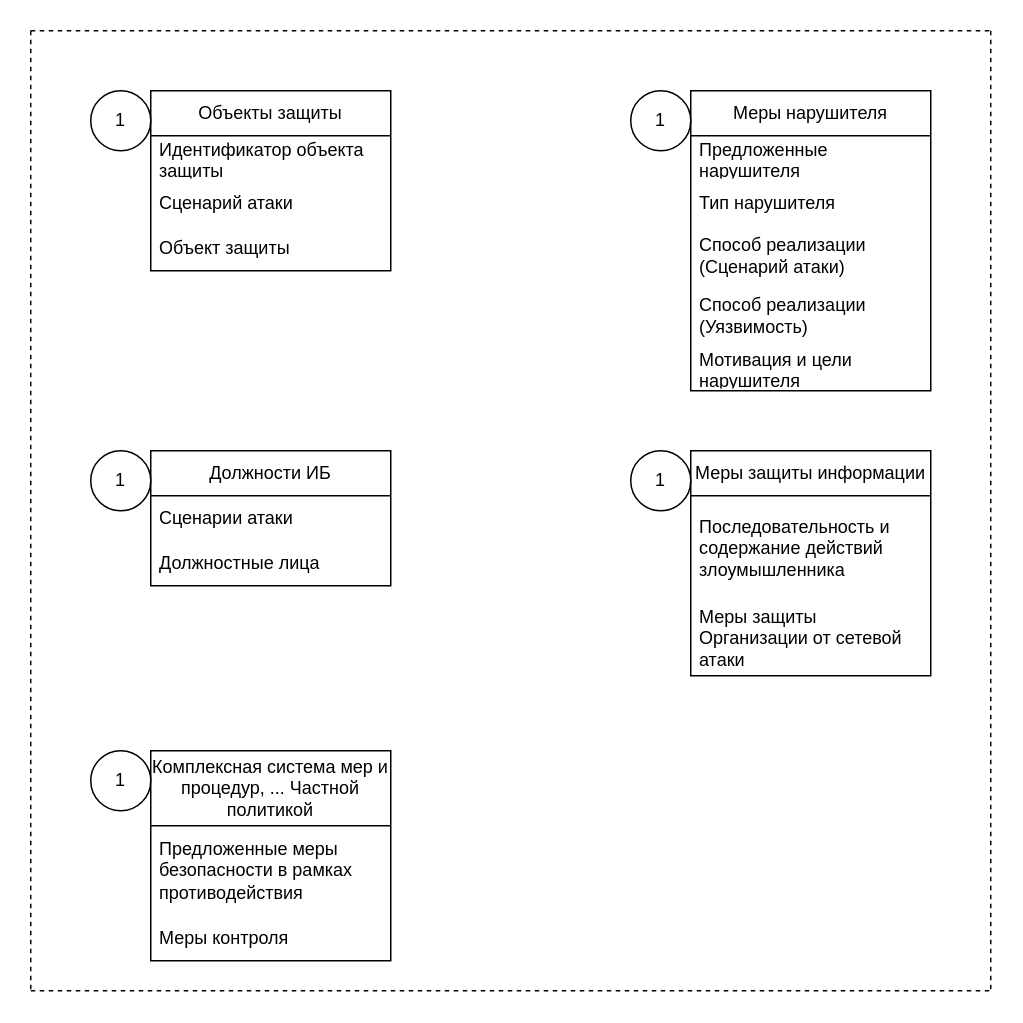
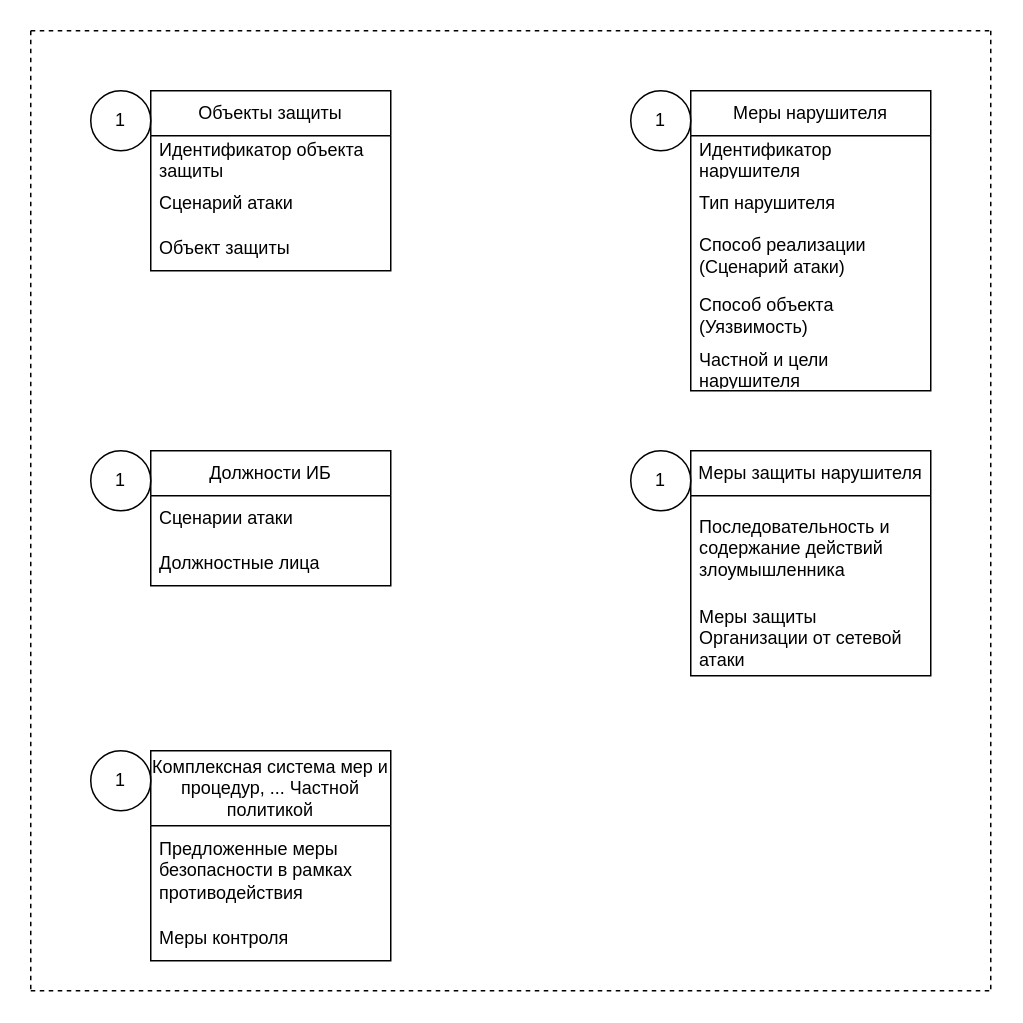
(812, 158) -> (812, 158)
(812, 316) -> (812, 316)
(812, 368) -> (812, 368)
(811, 473) -> (811, 473)
